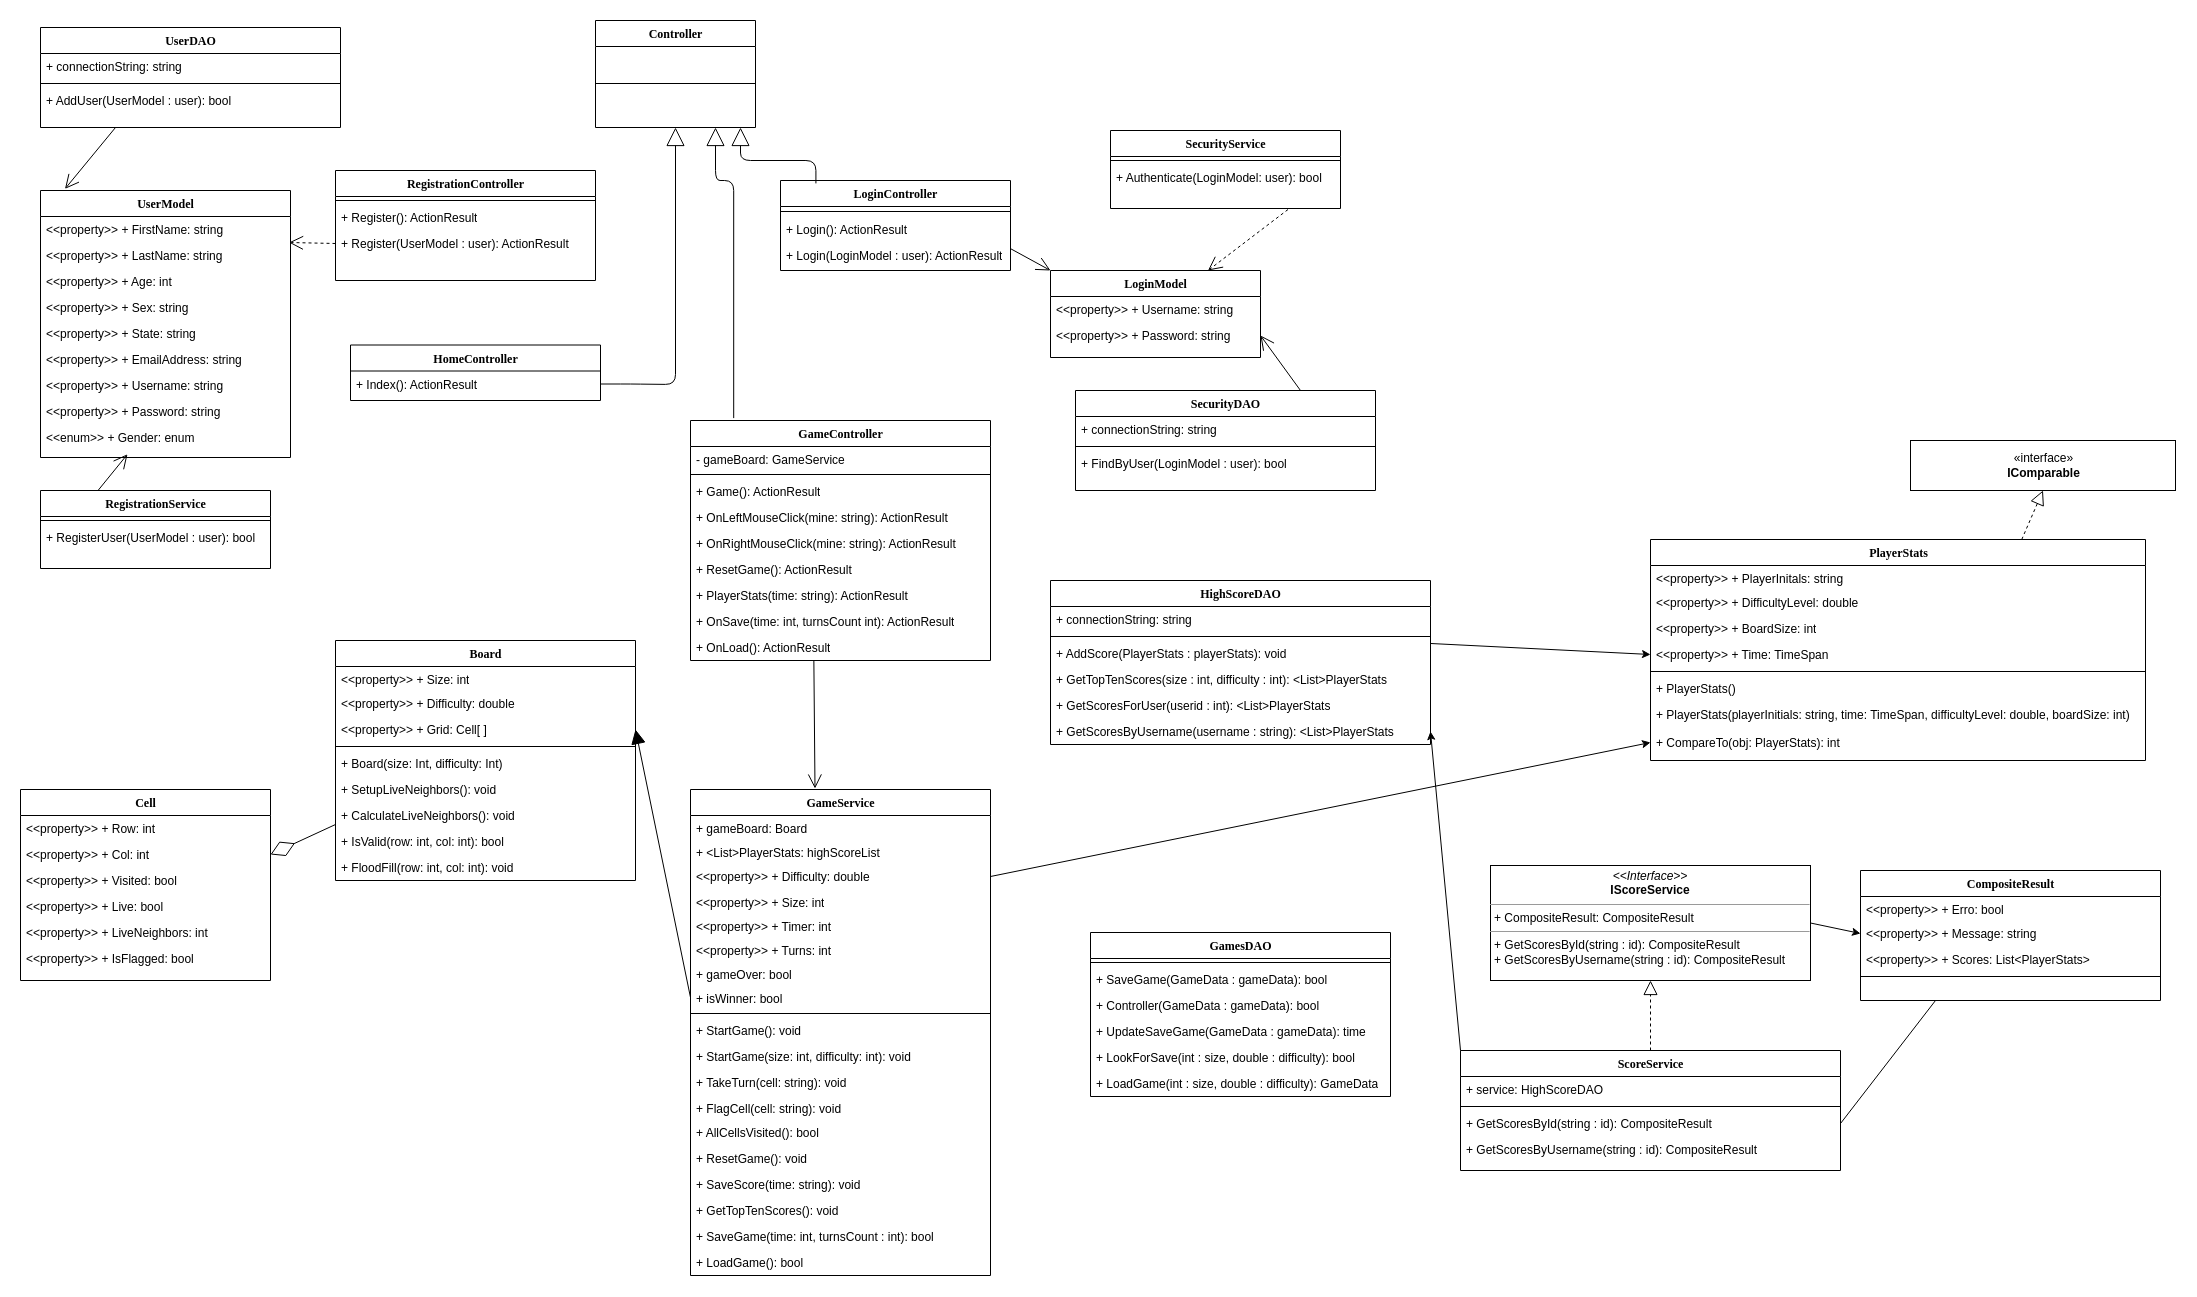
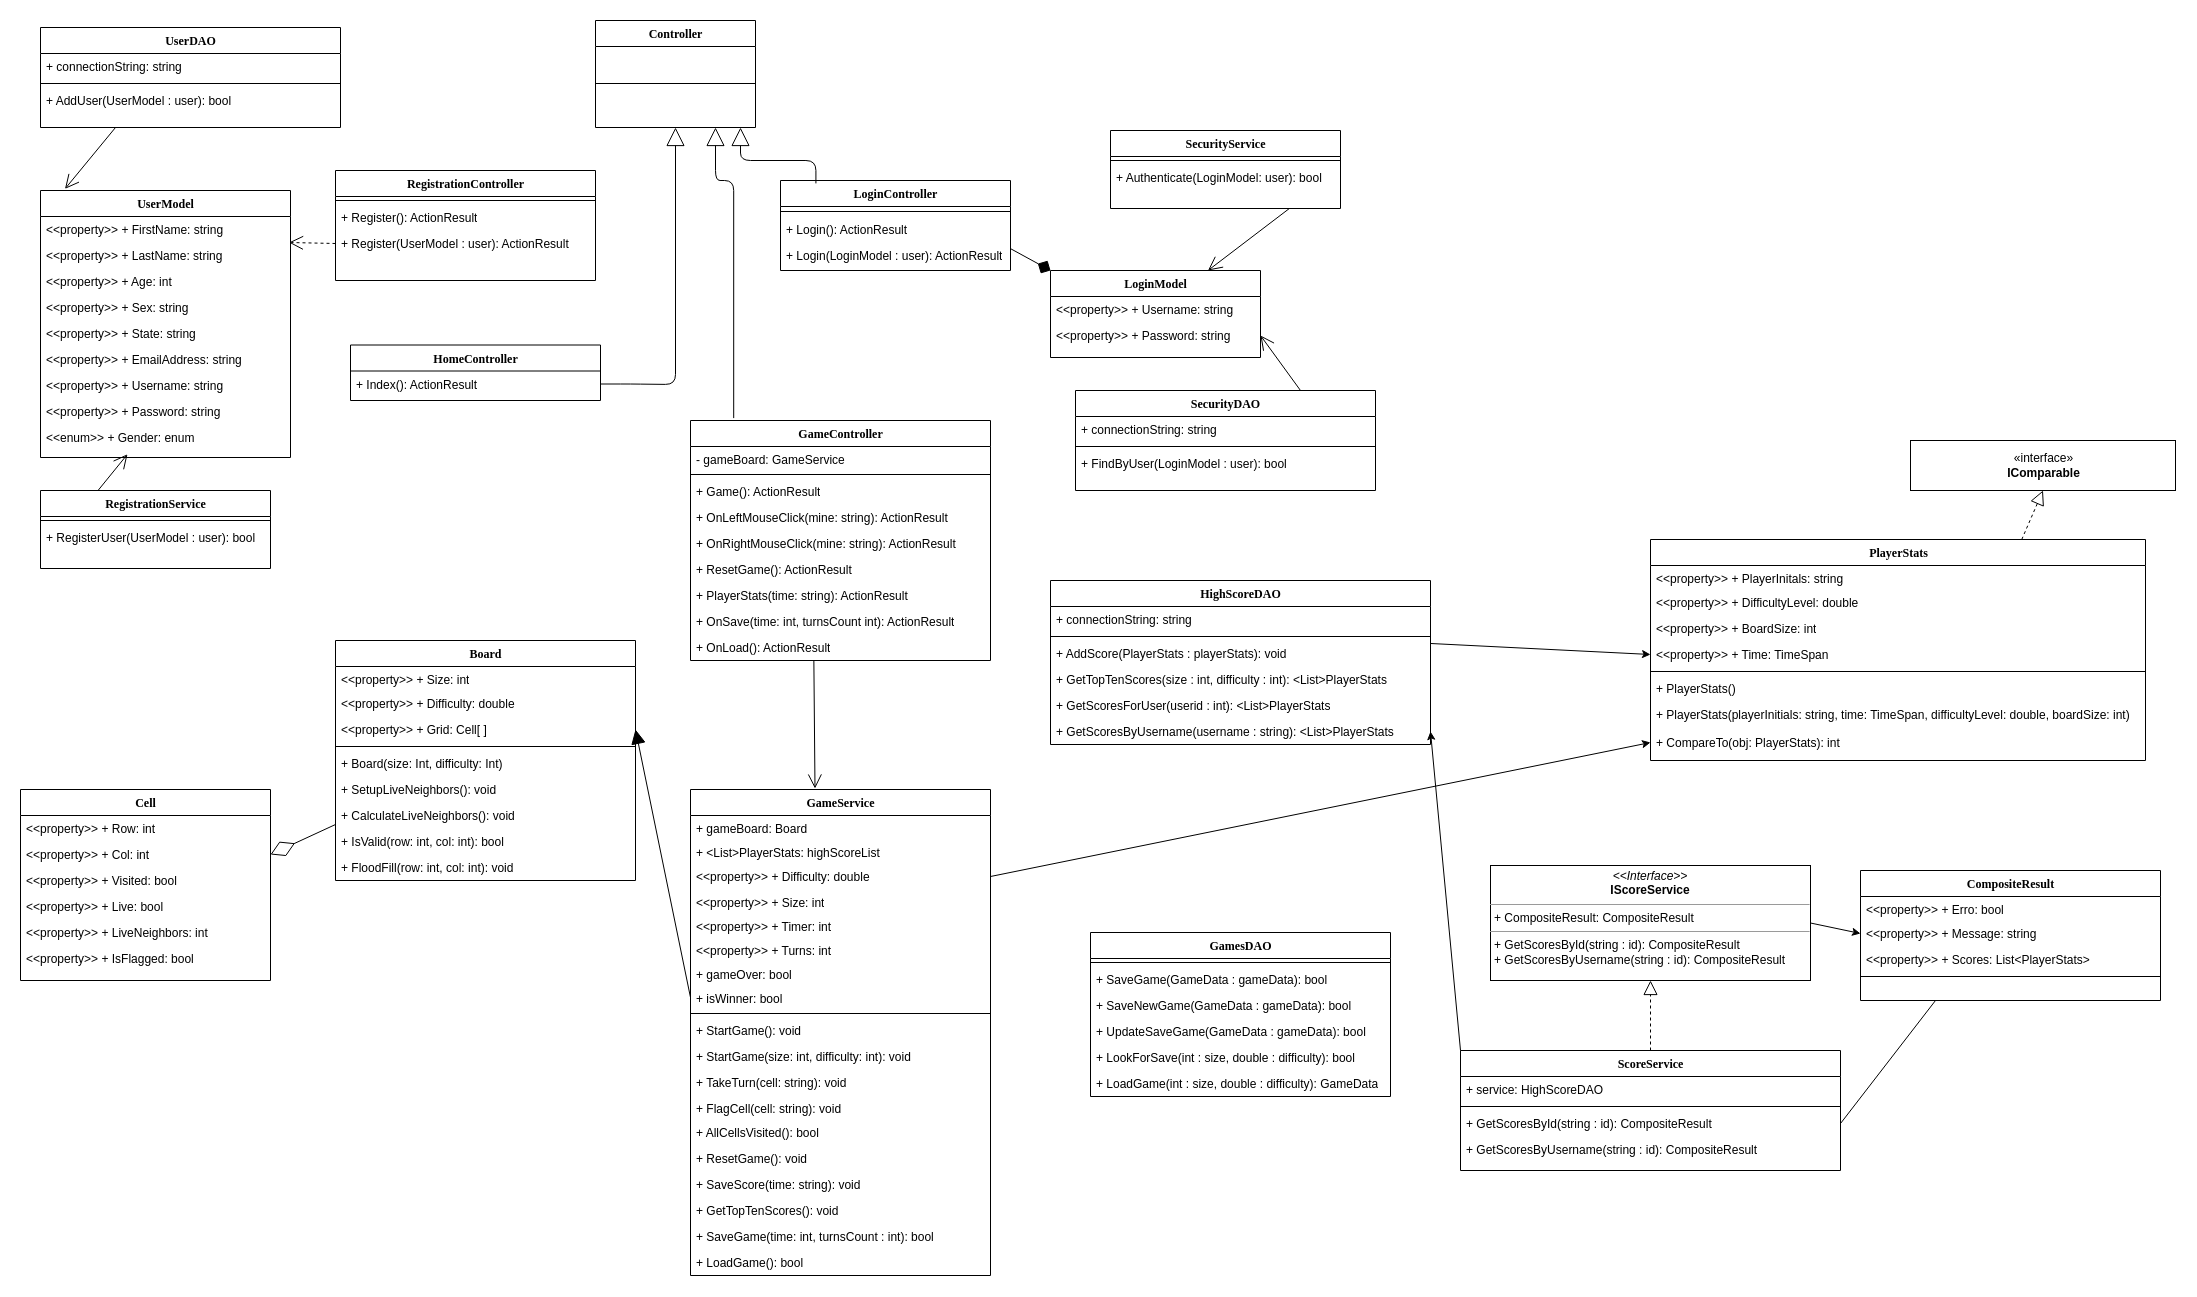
(1251, 238) -> (1251, 238)
(1042, 266) -> (1037, 263)
(1214, 1007) -> (1220, 1007)
(1230, 1033) -> (1230, 1033)
